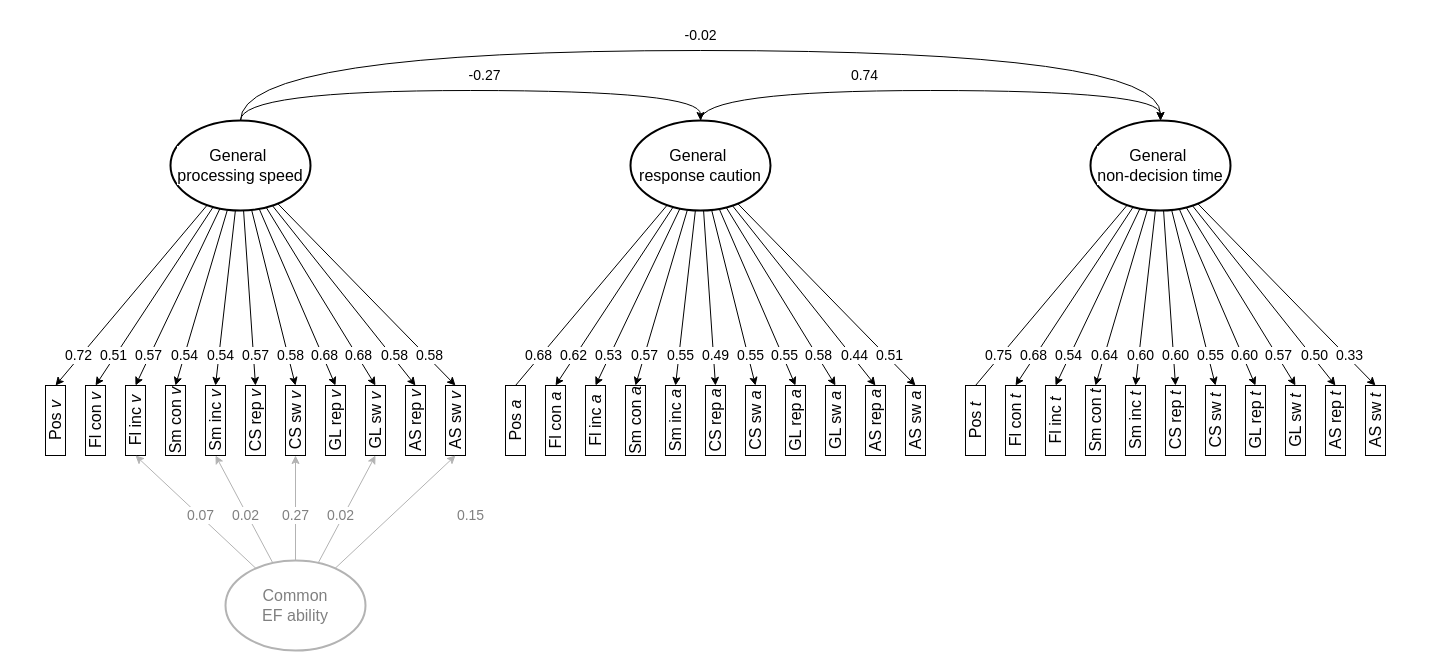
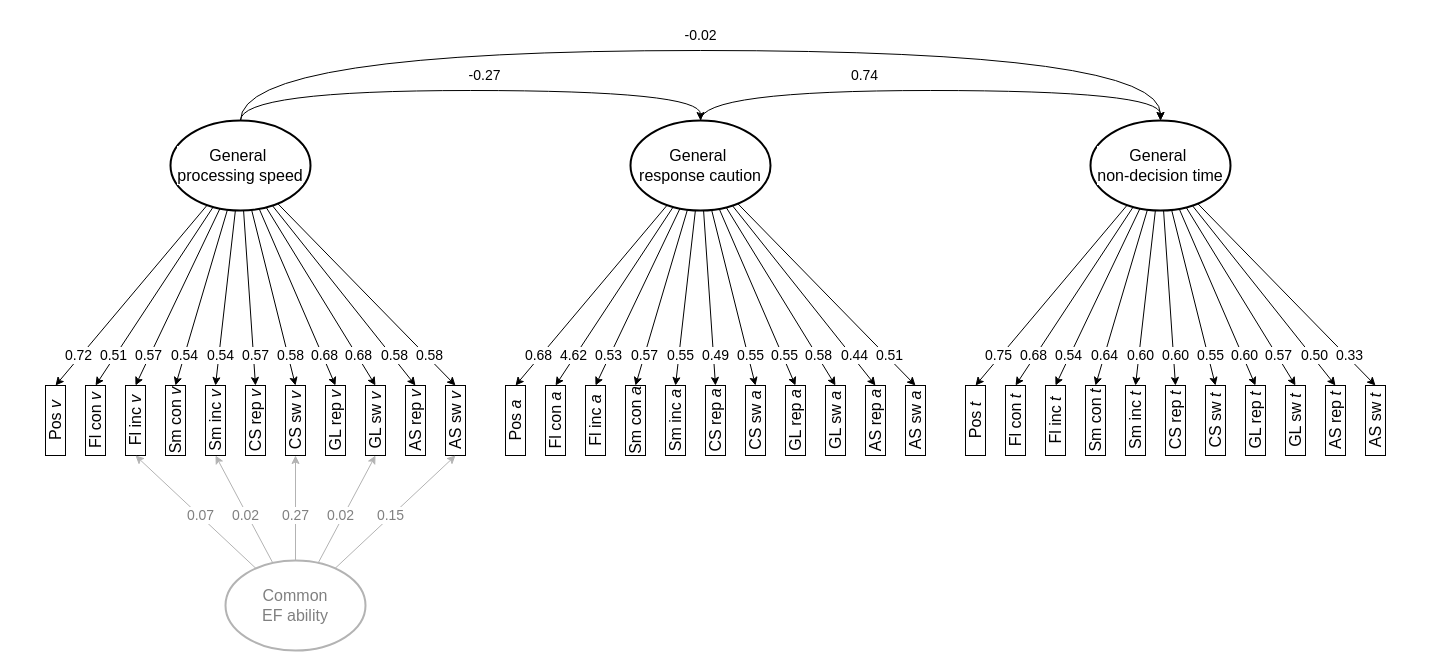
(574, 356) -> (574, 356)
(519, 382) -> (521, 379)
(979, 382) -> (981, 379)
(471, 516) -> (391, 516)
